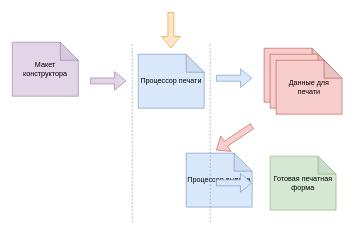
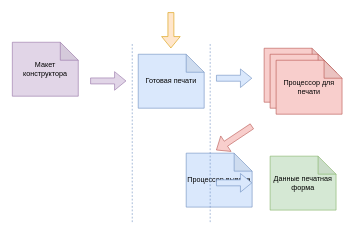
(171, 81) -> (171, 81)
(309, 87) -> (309, 87)
(303, 183) -> (303, 183)
